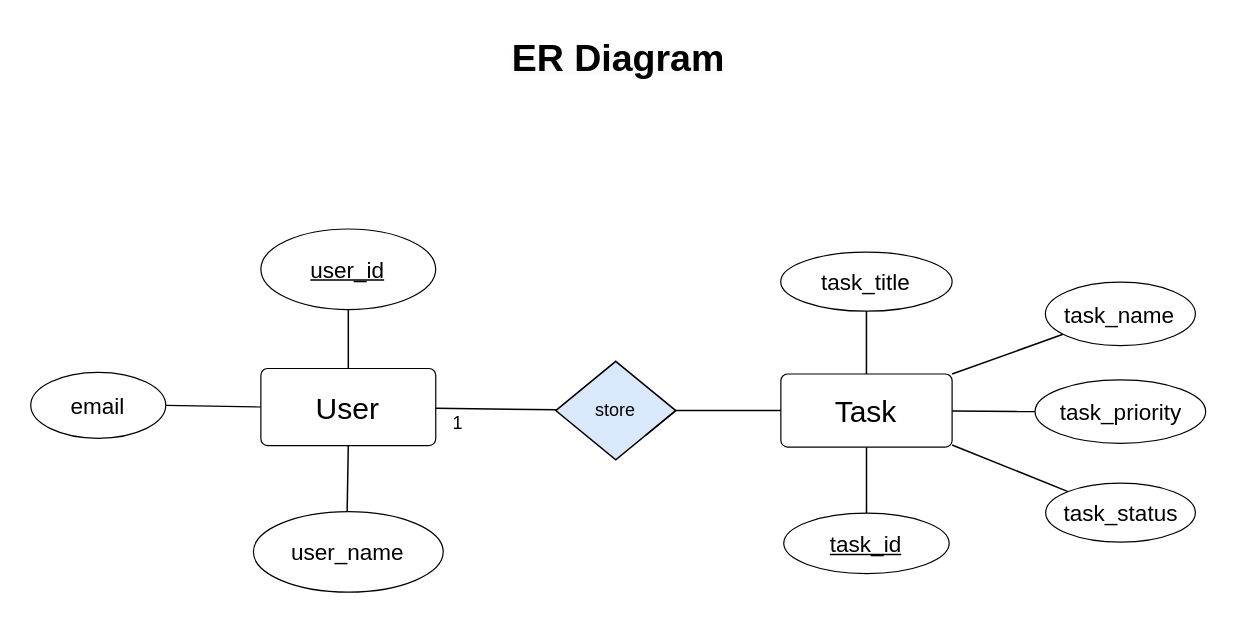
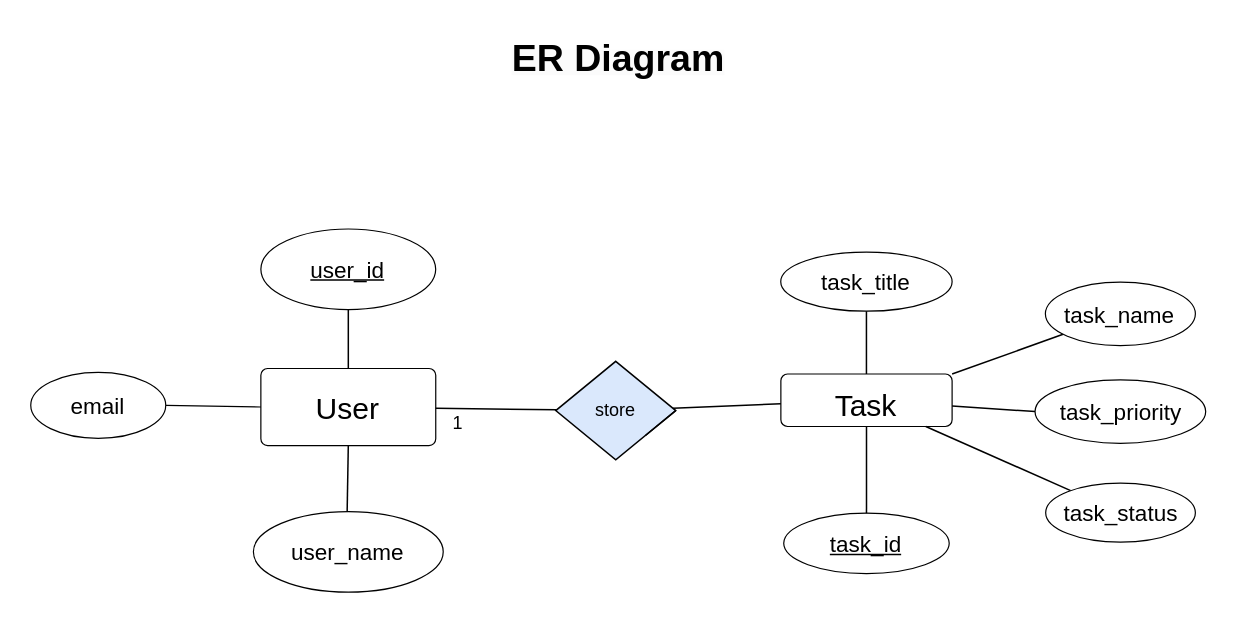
(866, 410) -> (866, 400)
